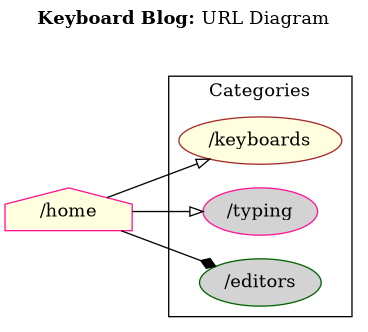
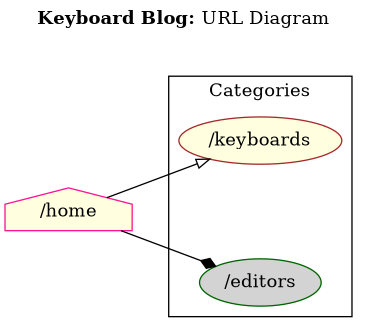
(260, 212) -> none
